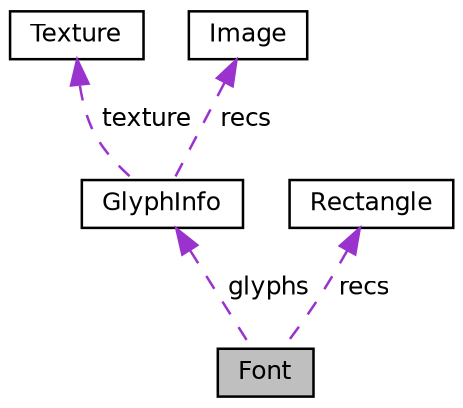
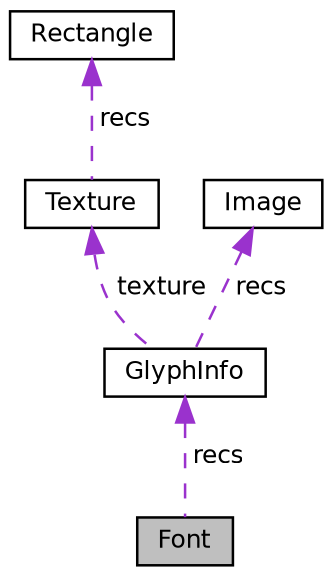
(266, 288) -> (215, 457)
(317, 300) -> (92, 133)
